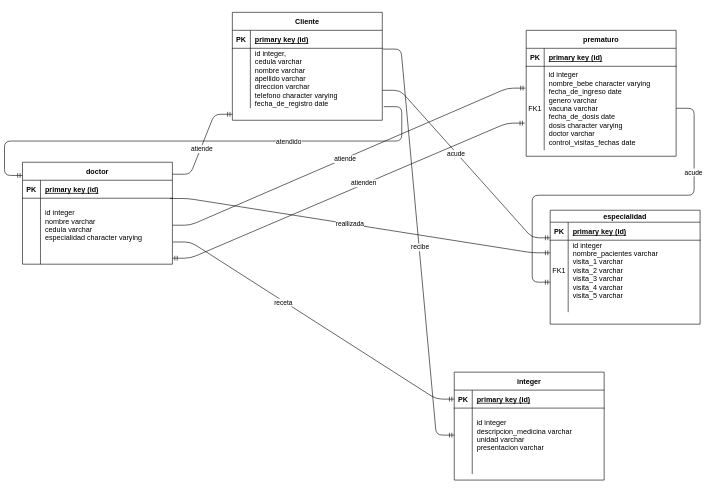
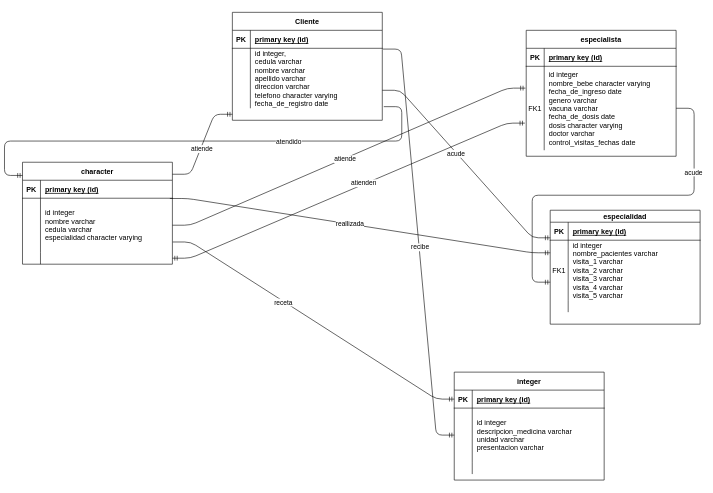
(601, 40) -> (601, 40)
(97, 172) -> (97, 172)
